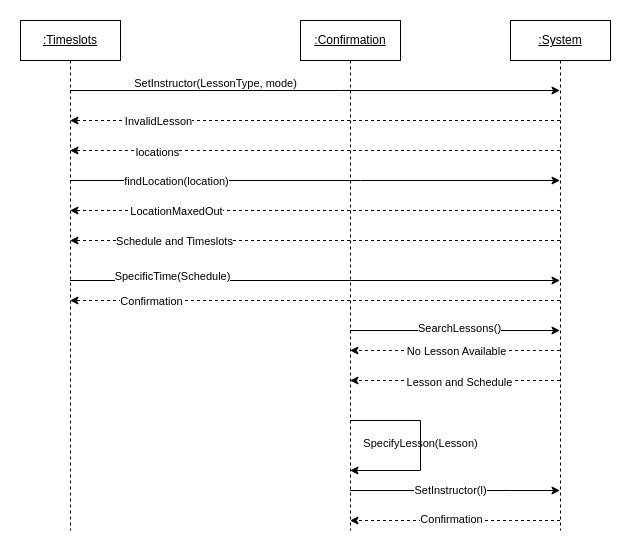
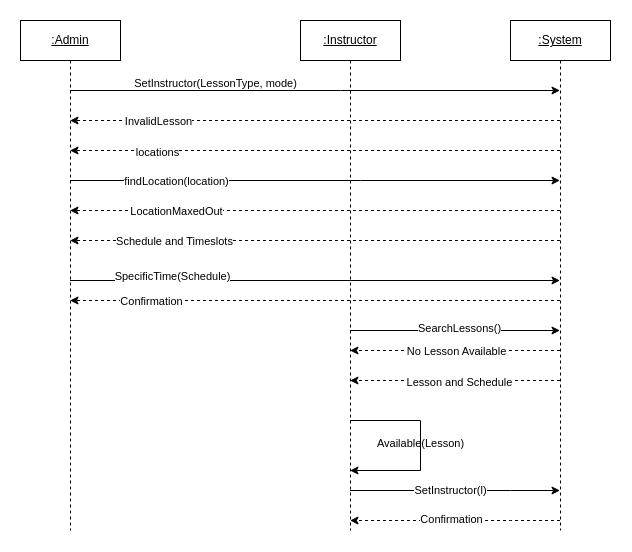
(71, 41) -> (71, 41)
(351, 41) -> (351, 41)
(421, 444) -> (421, 444)
